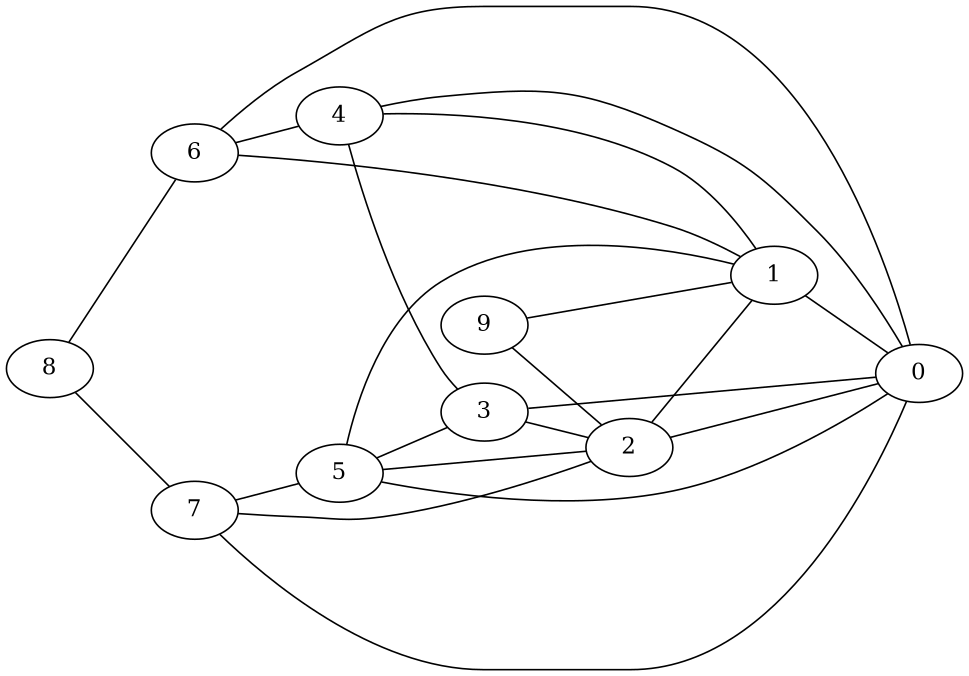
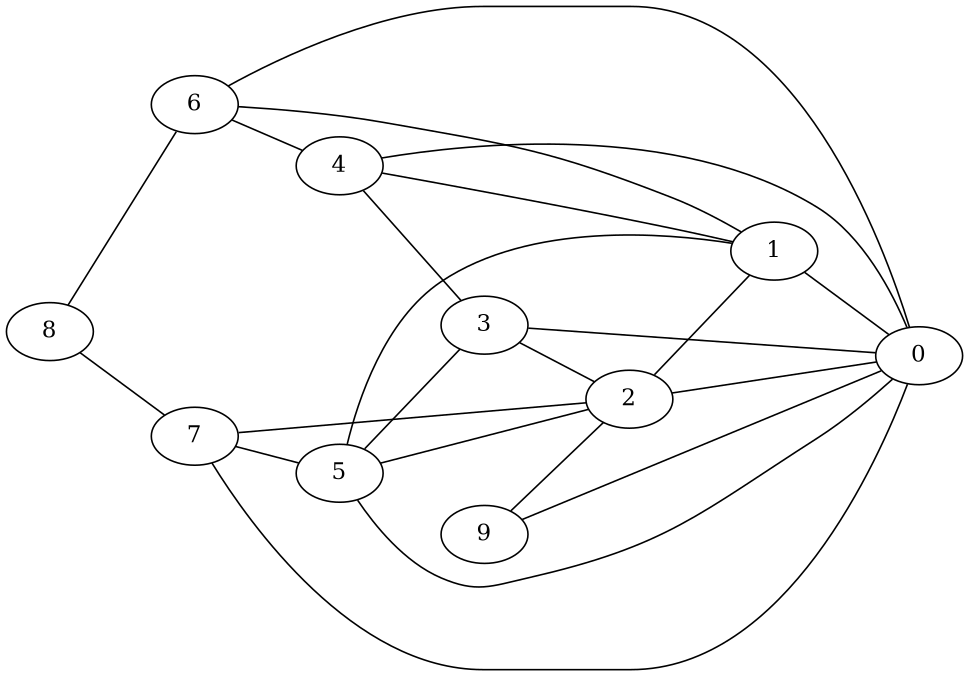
(629, 300) -> (702, 445)
